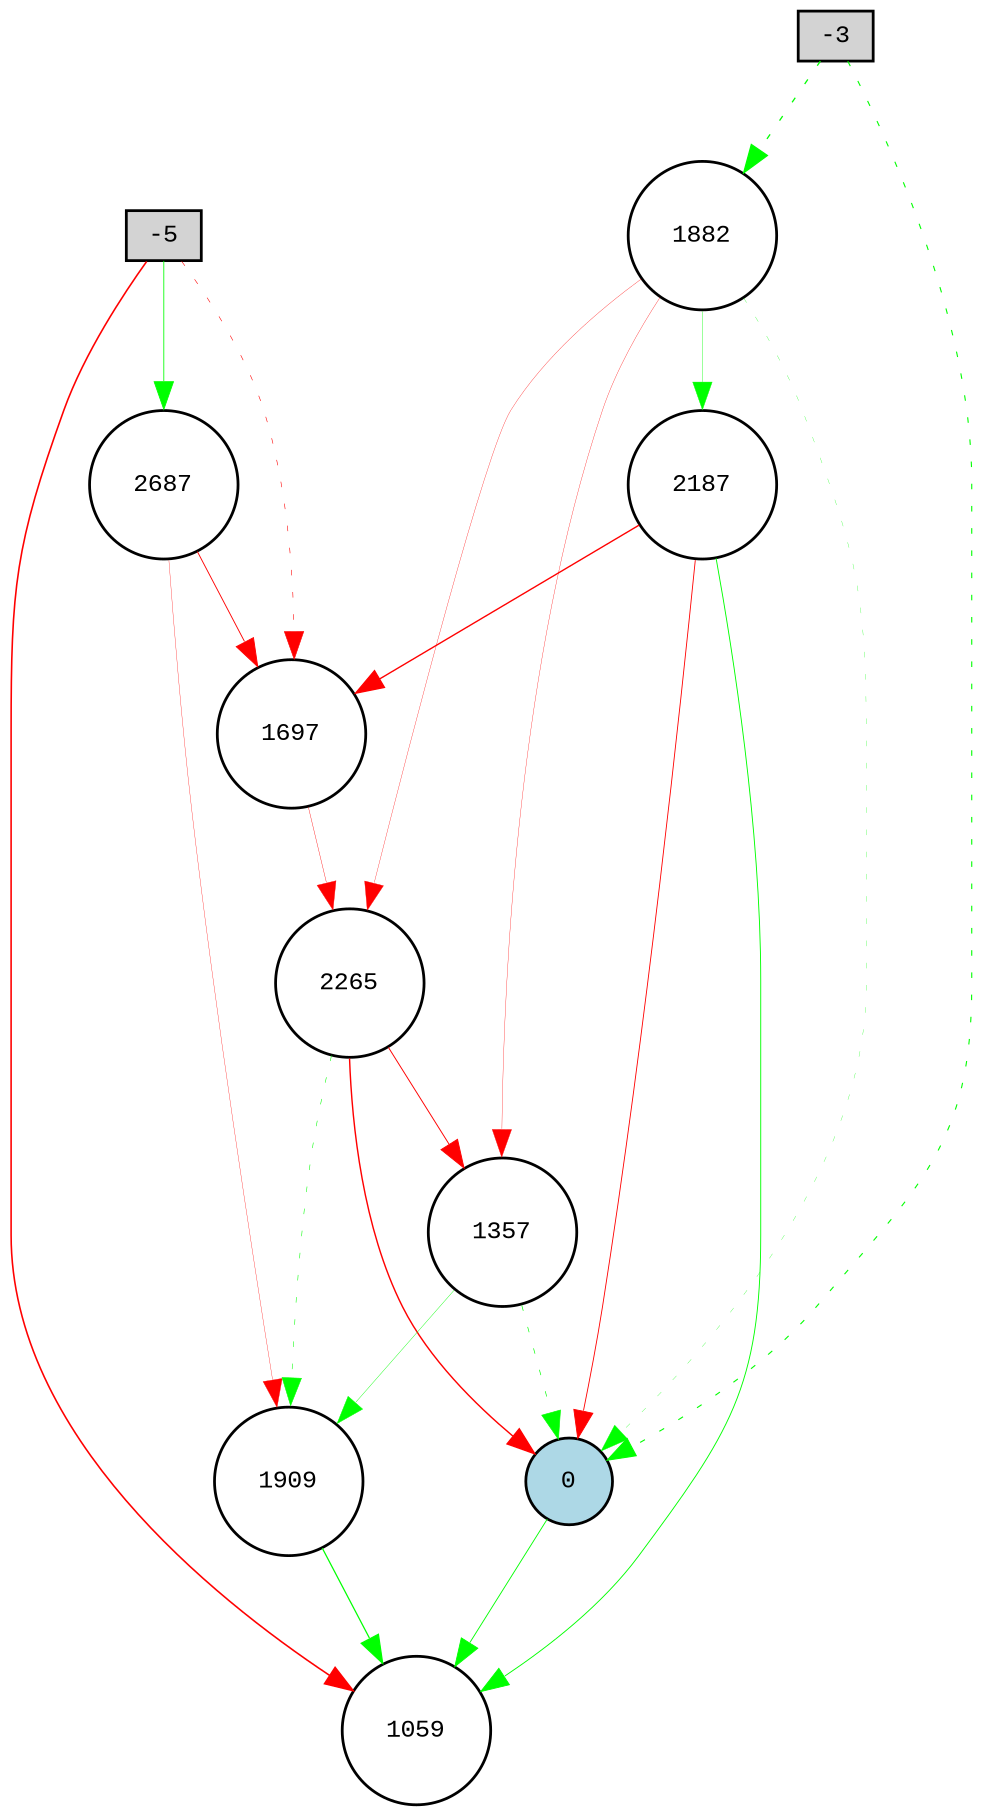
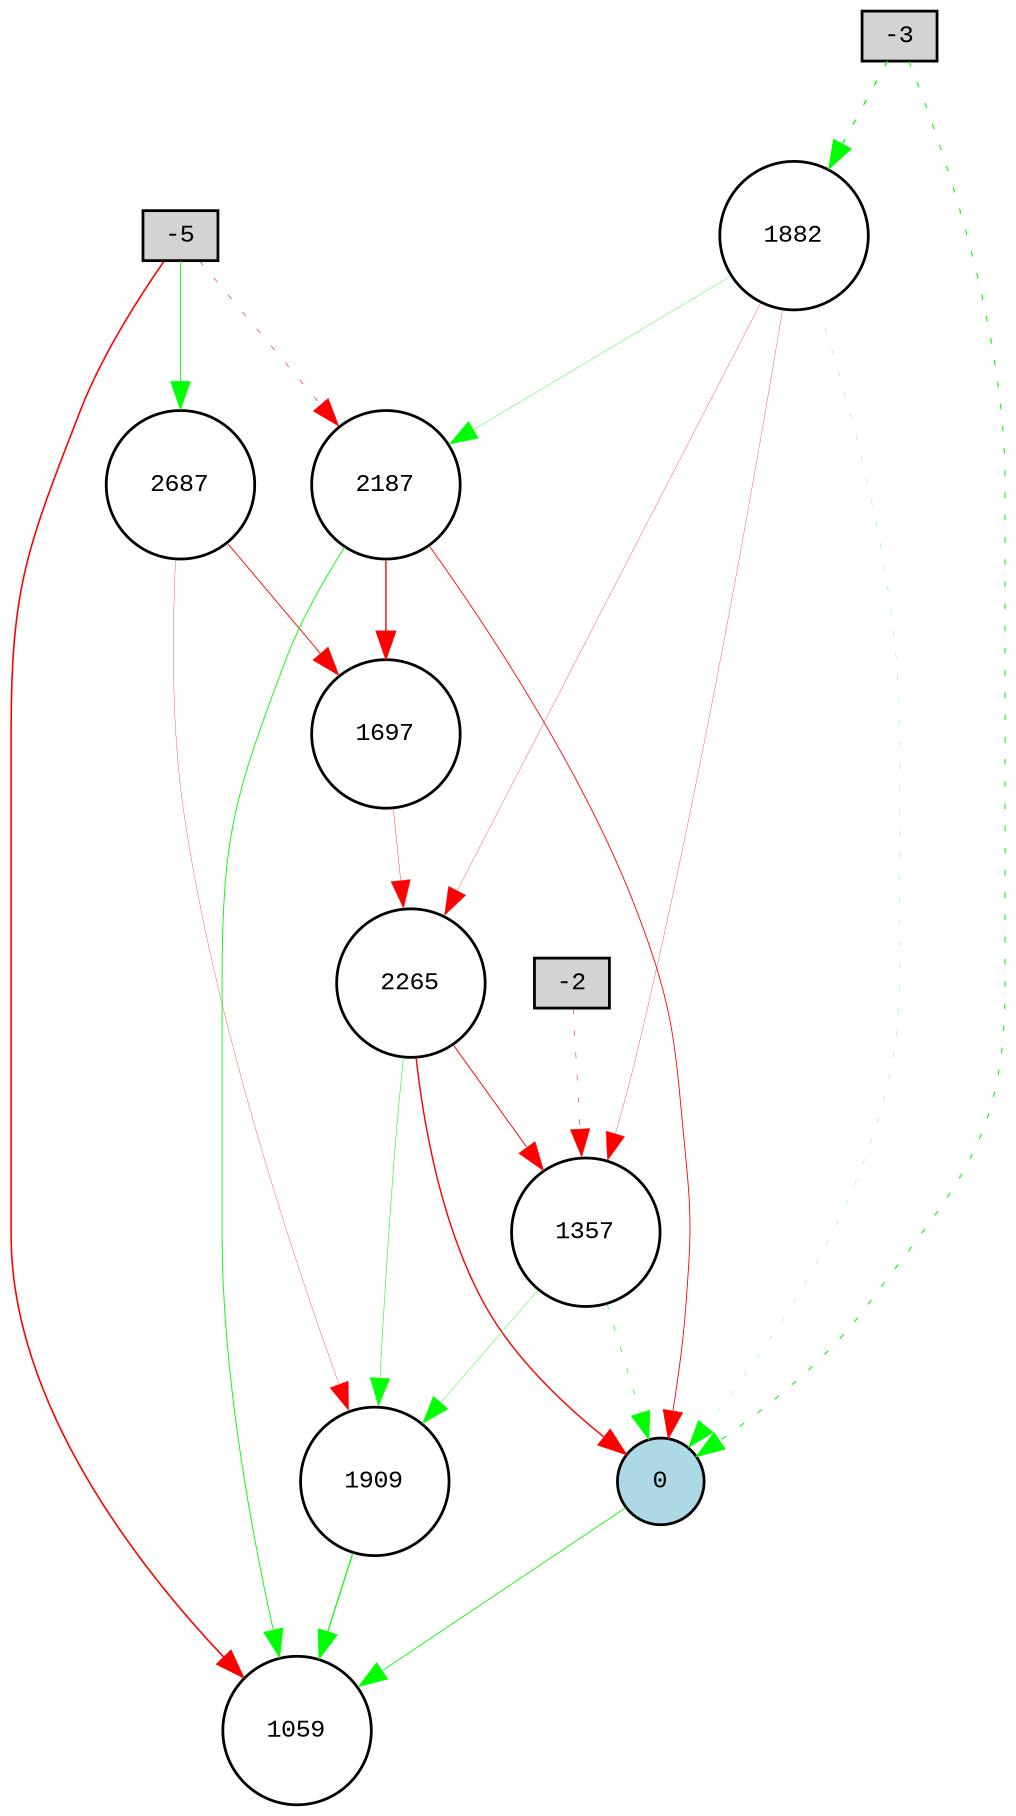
(271, 436) -> (260, 332)
none -> (572, 983)
(304, 1215) -> (390, 1217)
